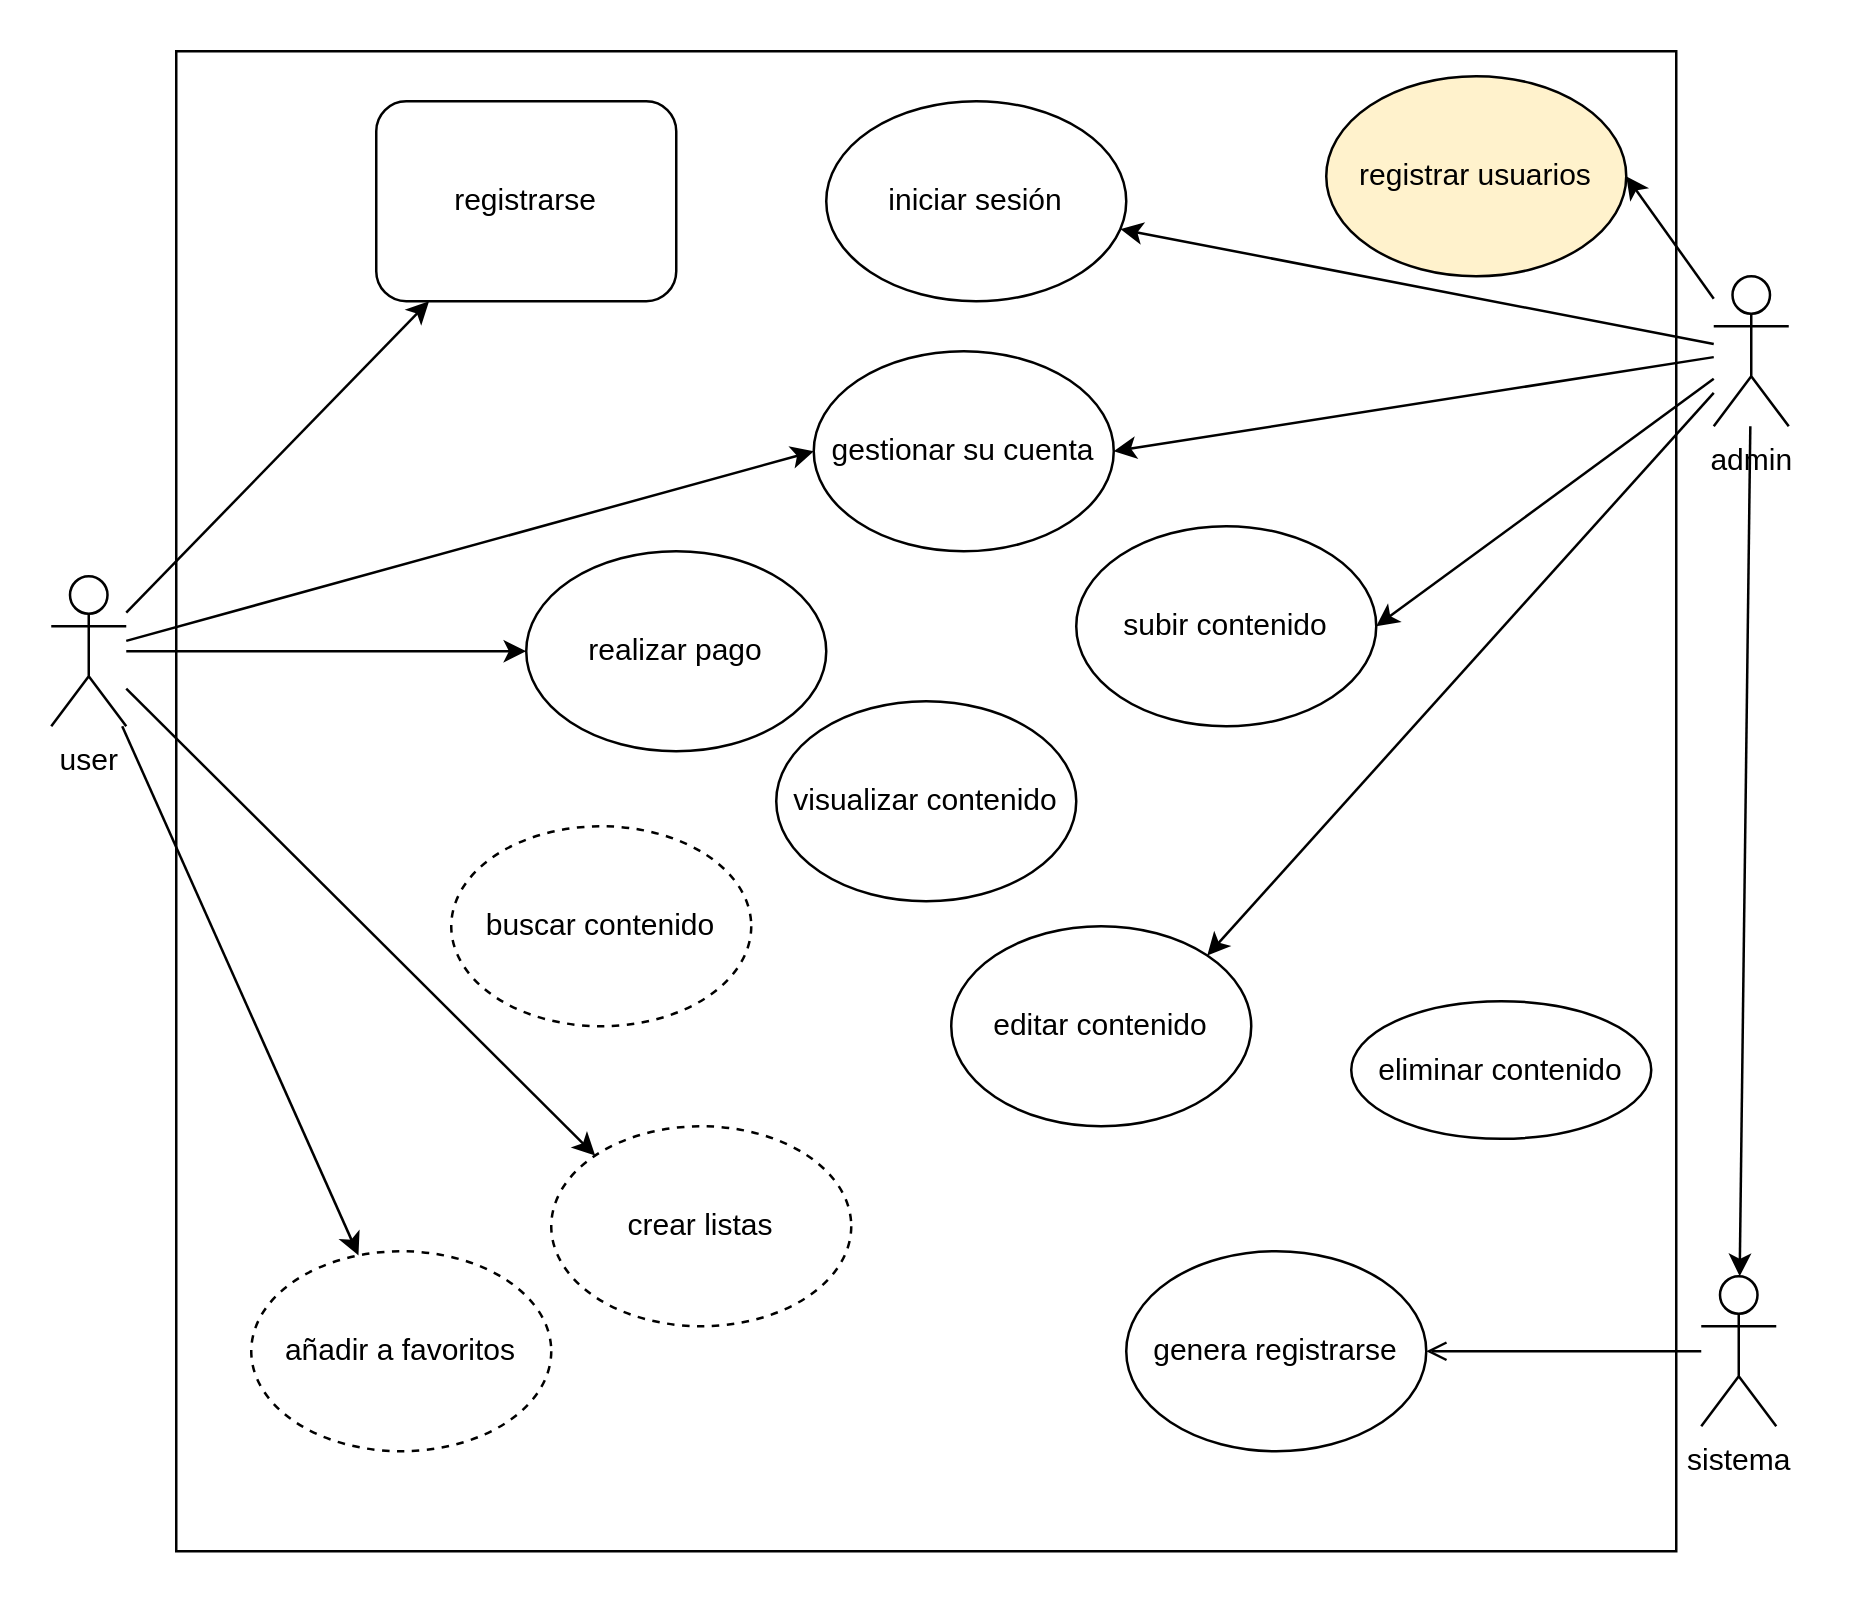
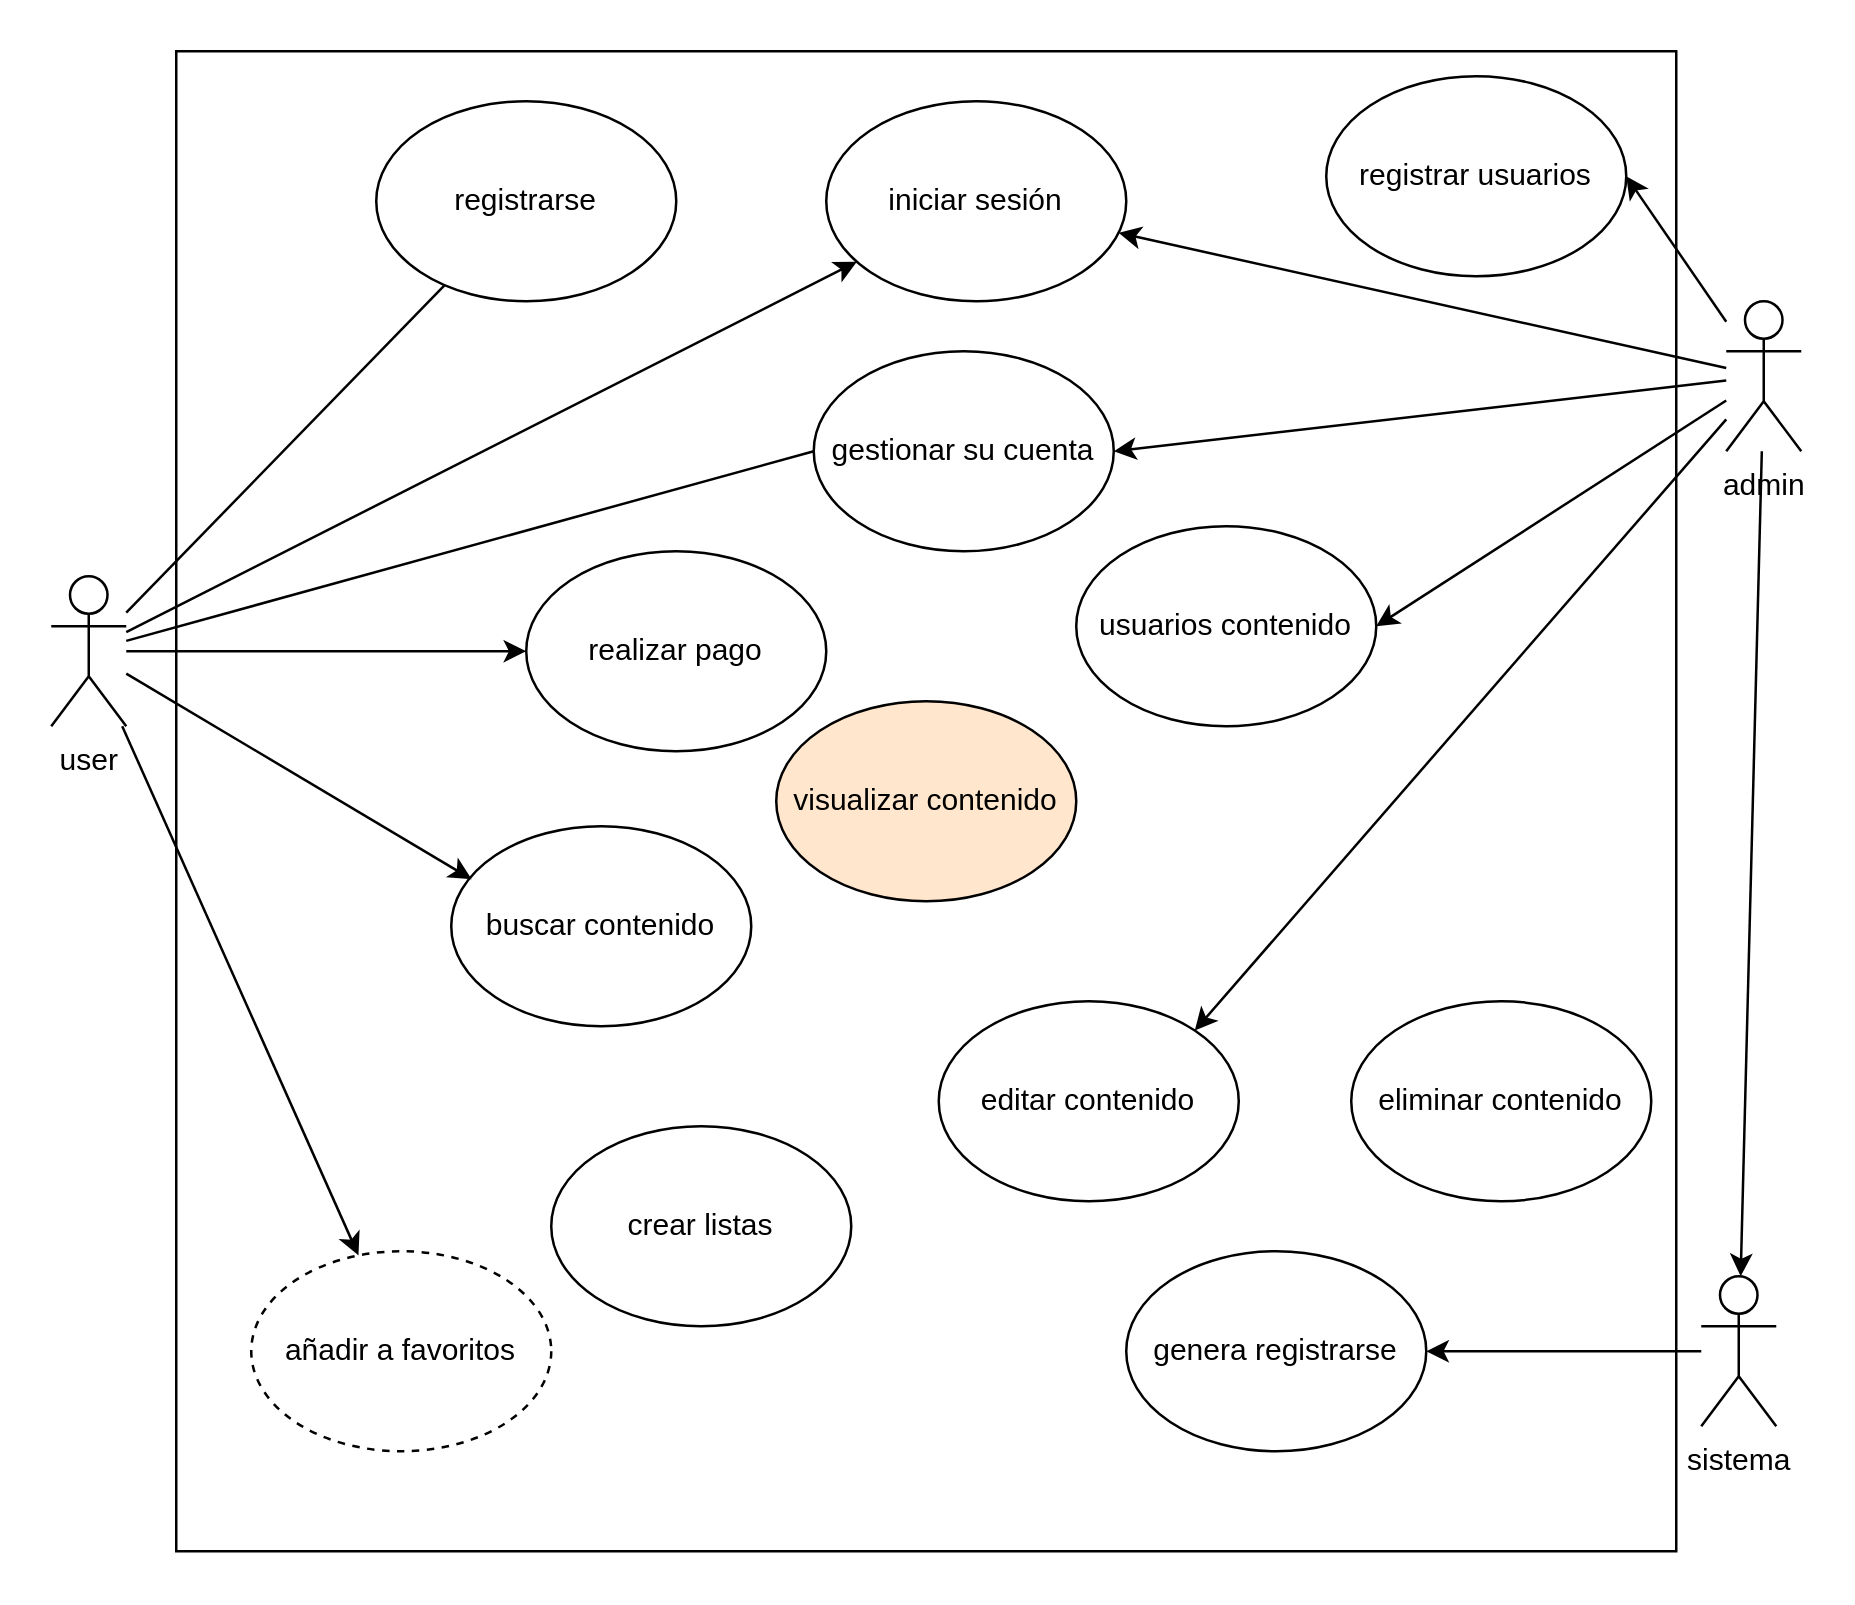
(1476, 176) -> (1476, 176)
(526, 201) -> (526, 201)
(417, 314) -> (430, 300)
(1751, 351) -> (1764, 376)
none -> (485, 450)
(796, 456) -> (802, 454)
(1226, 626) -> (1226, 626)
none -> (292, 772)
(926, 801) -> (926, 801)
(355, 916) -> none
(601, 926) -> (601, 926)
(1101, 1026) -> (1089, 1101)
(1501, 1070) -> (1501, 1101)
(701, 1226) -> (701, 1226)
(1440, 1351) -> (1444, 1351)
